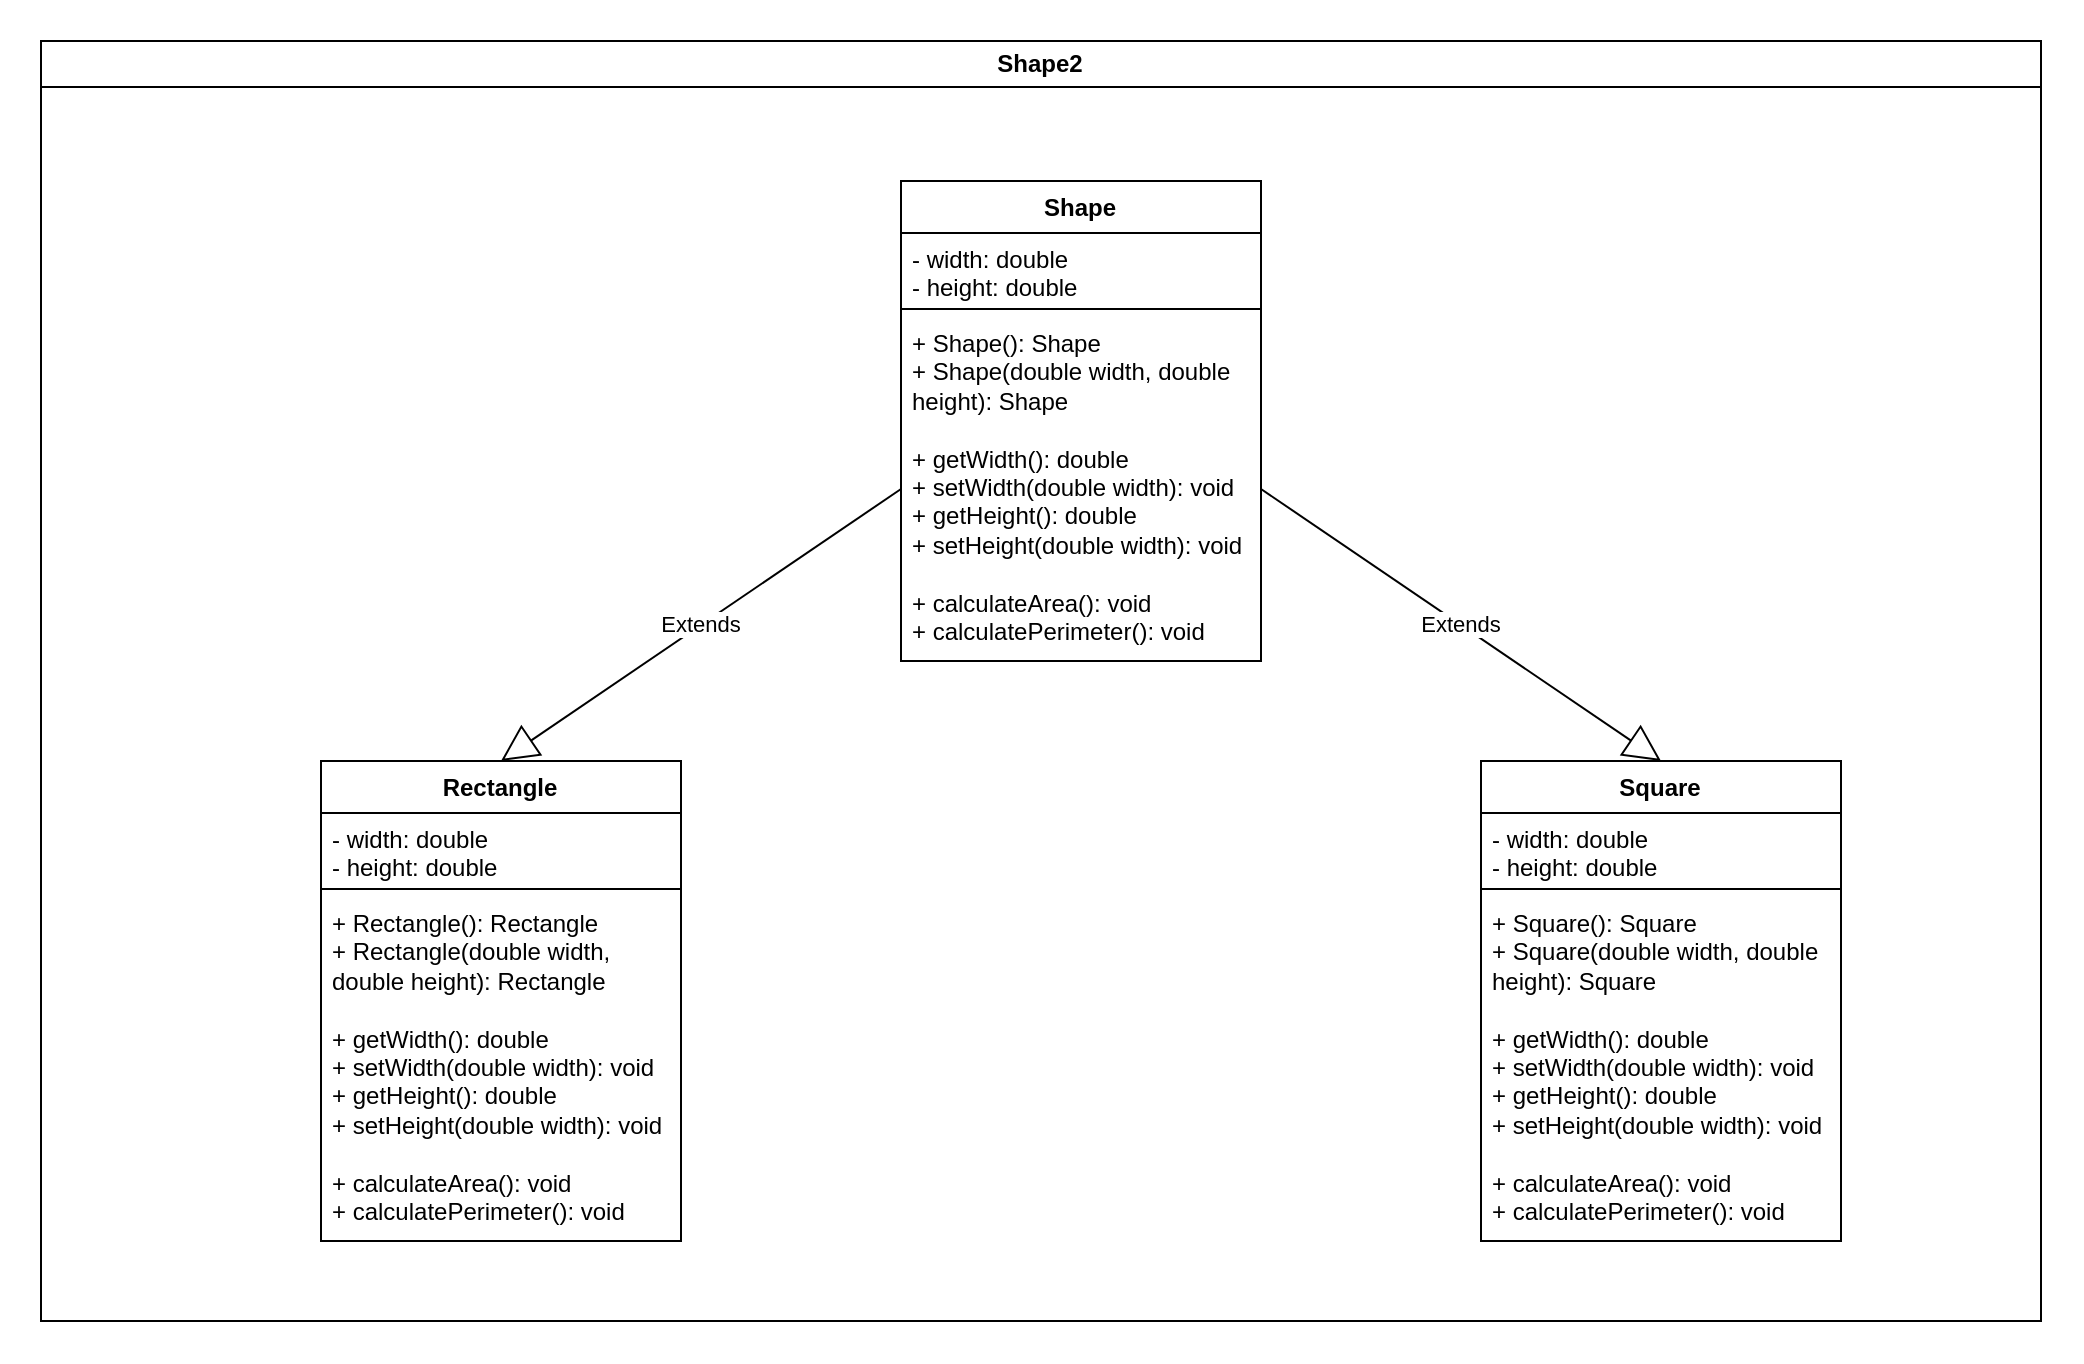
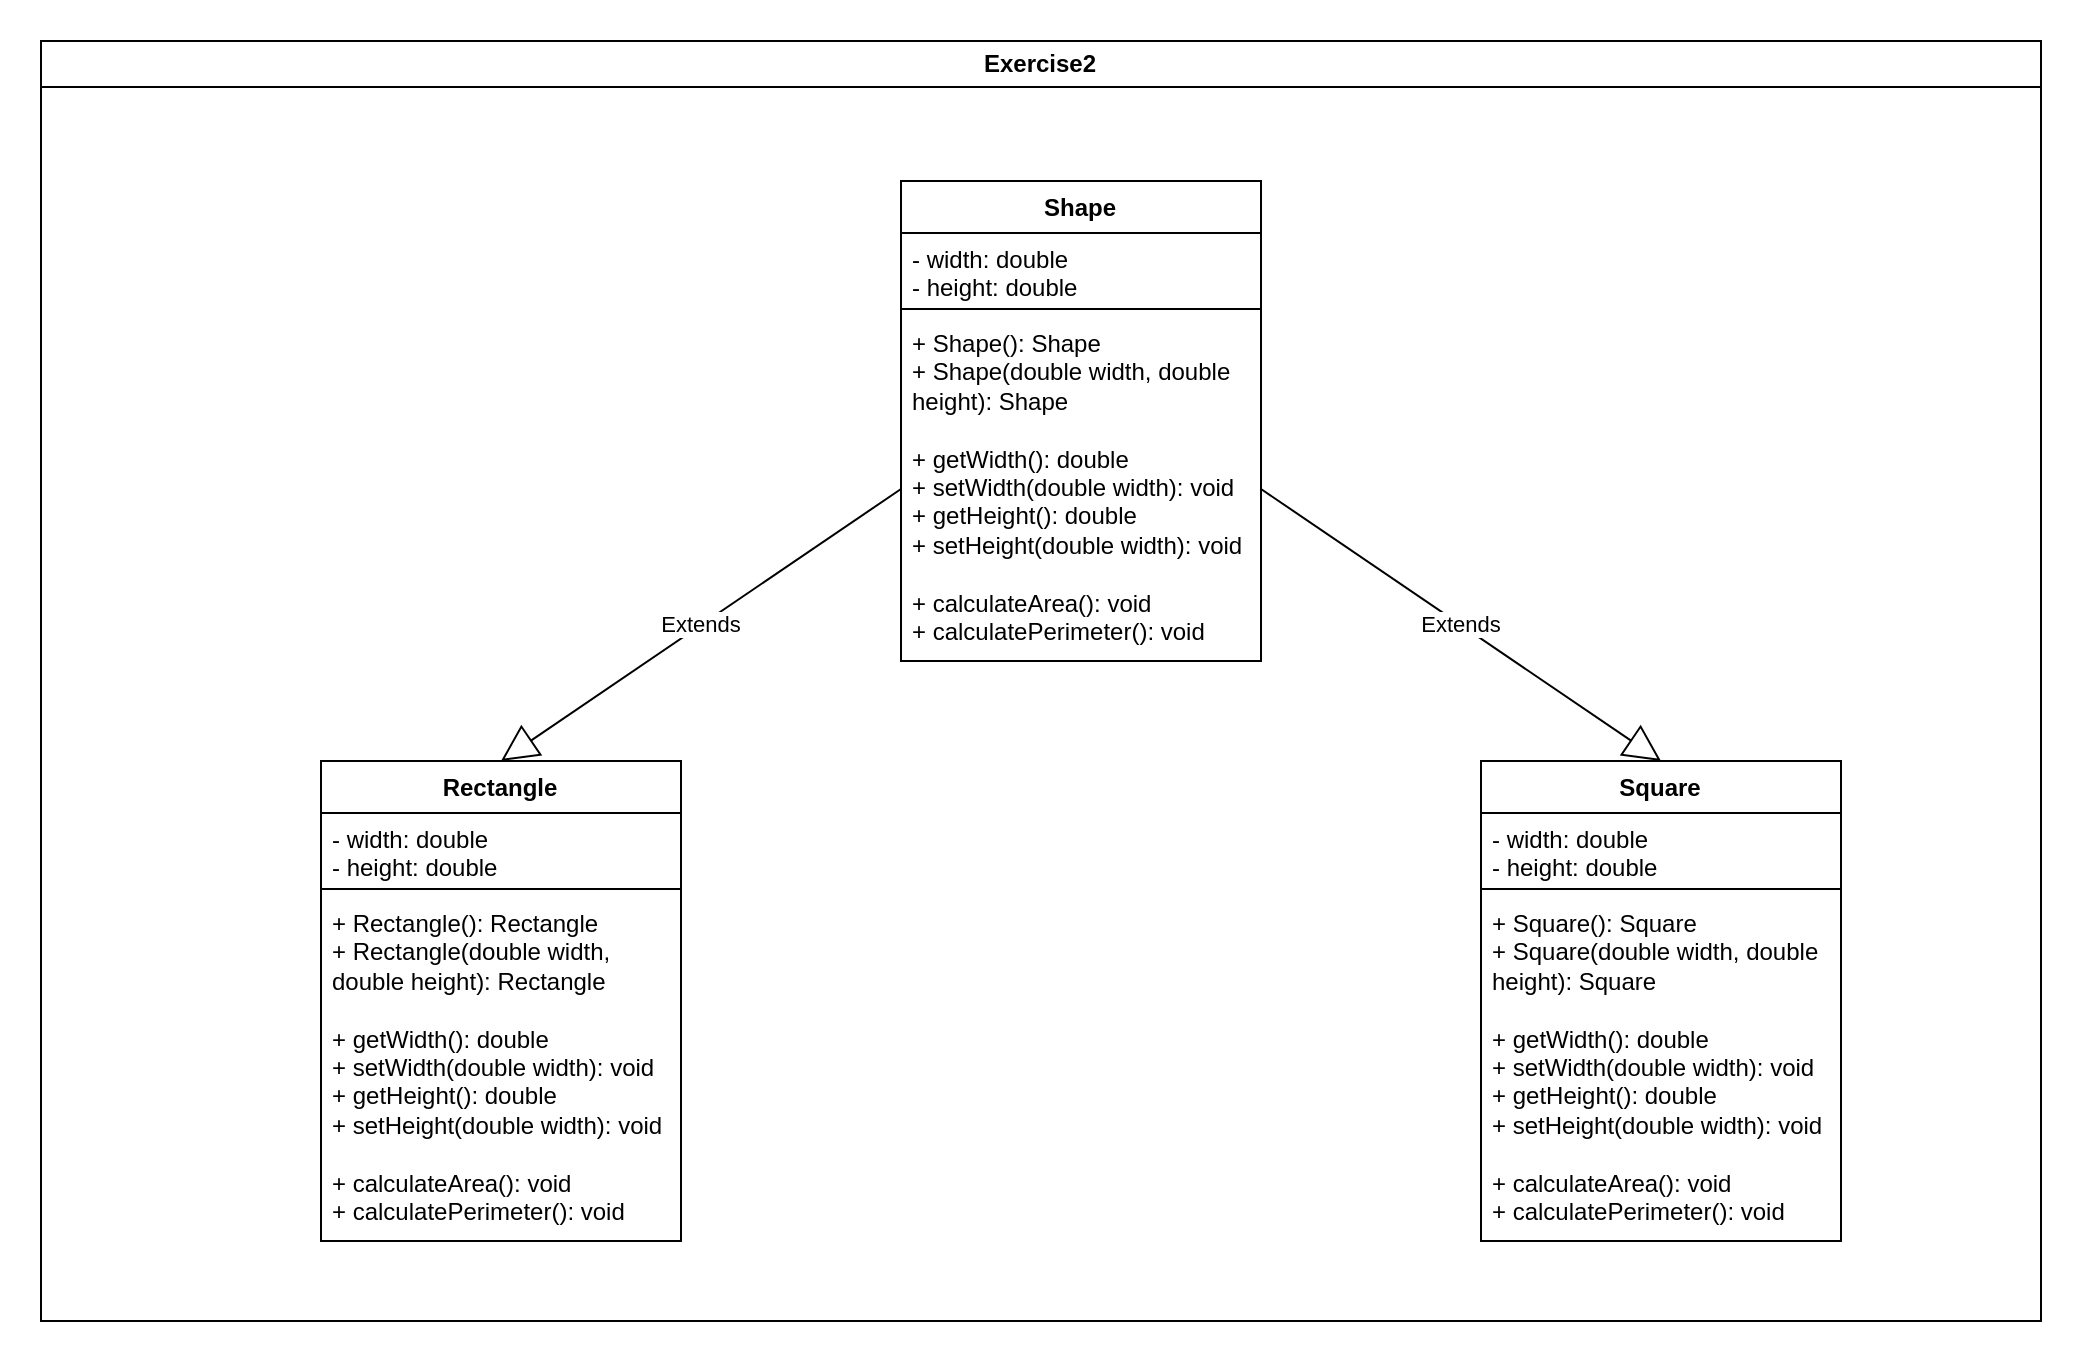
(1041, 65) -> (1041, 65)
